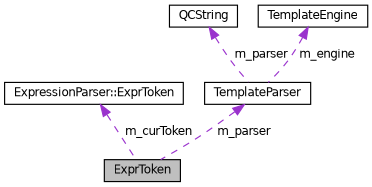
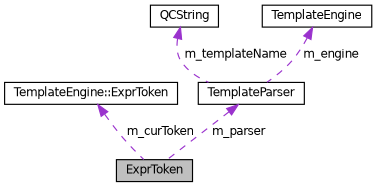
(259, 55) -> (234, 55)
(94, 93) -> (91, 93)
